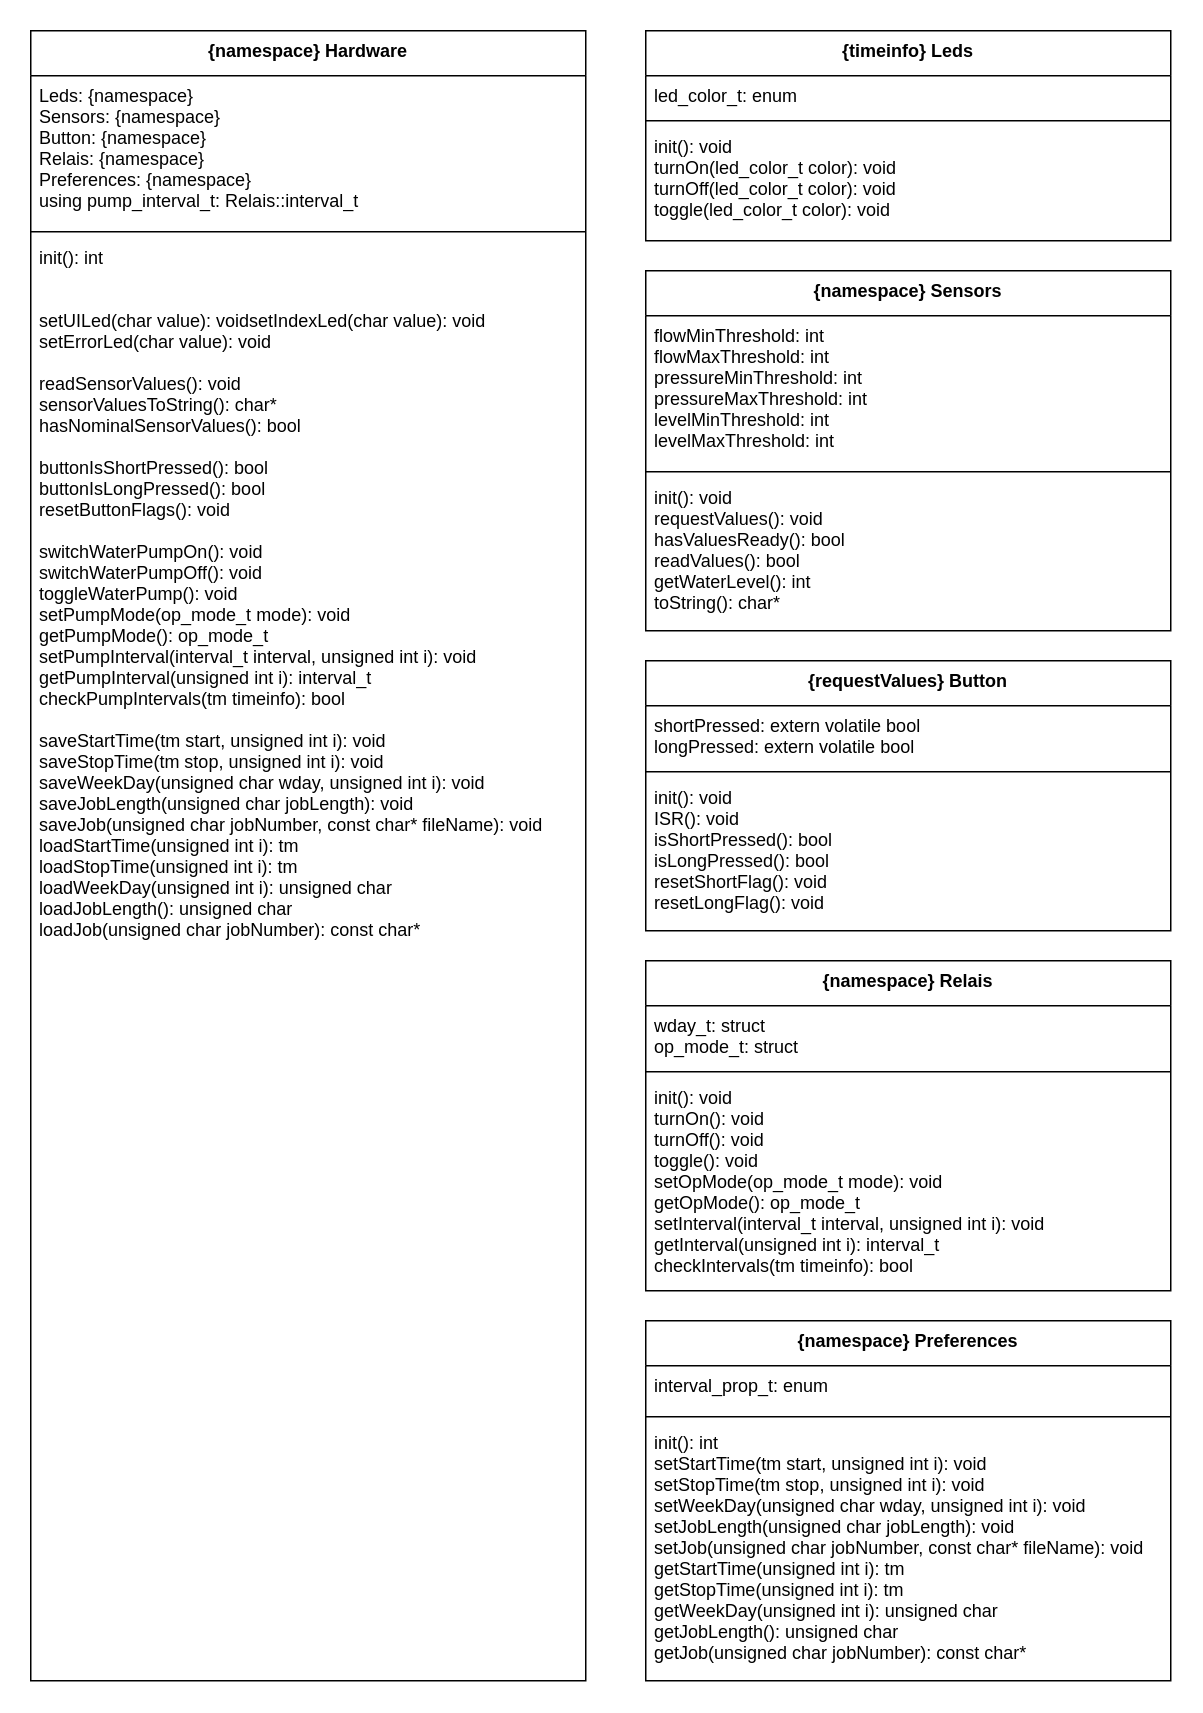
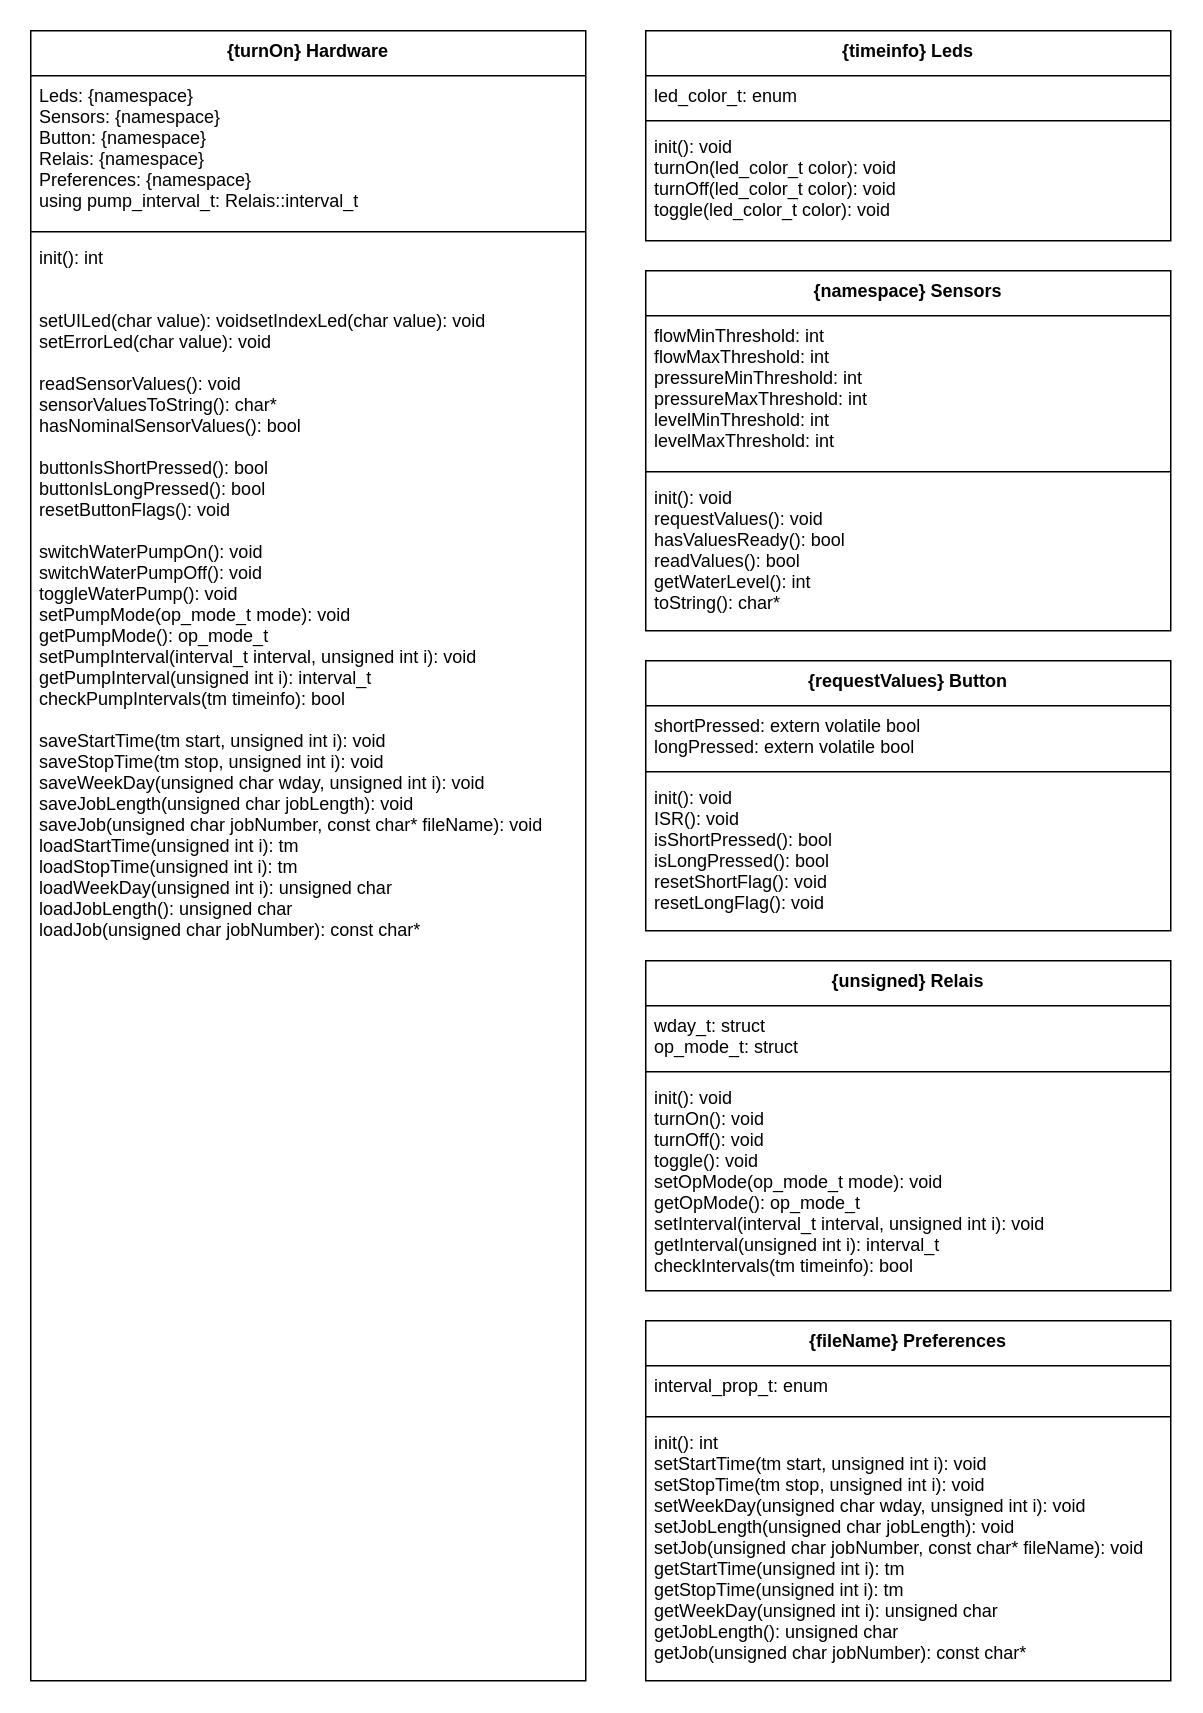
(308, 51) -> (308, 51)
(908, 981) -> (908, 981)
(908, 1341) -> (908, 1341)
